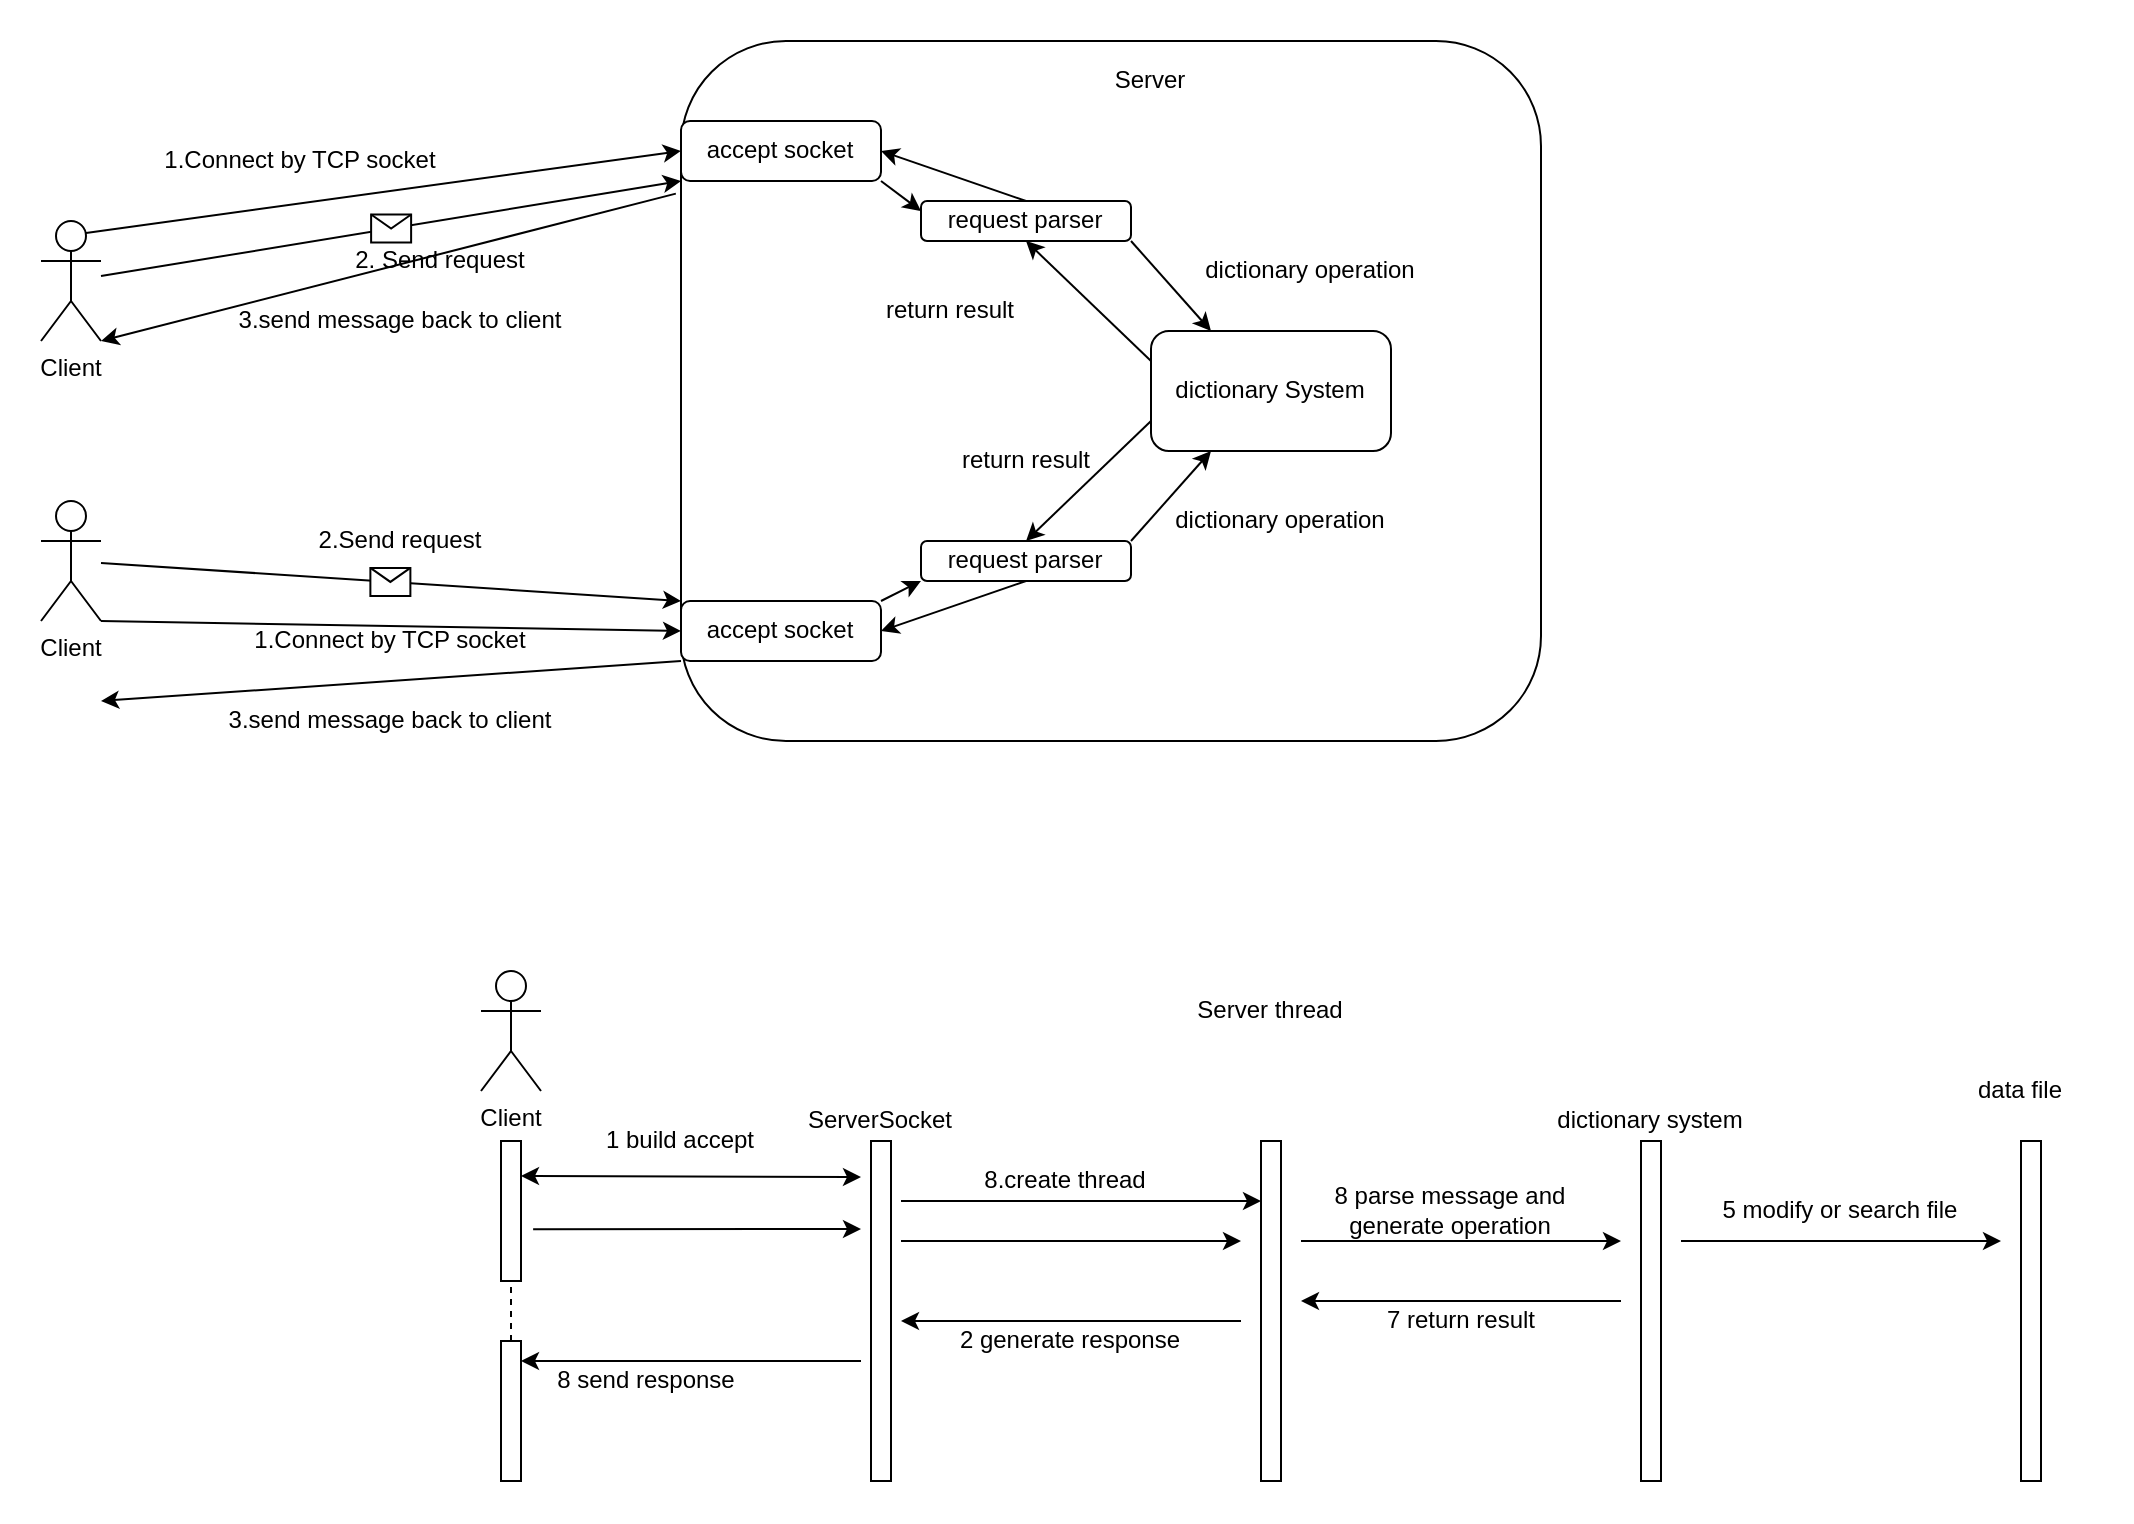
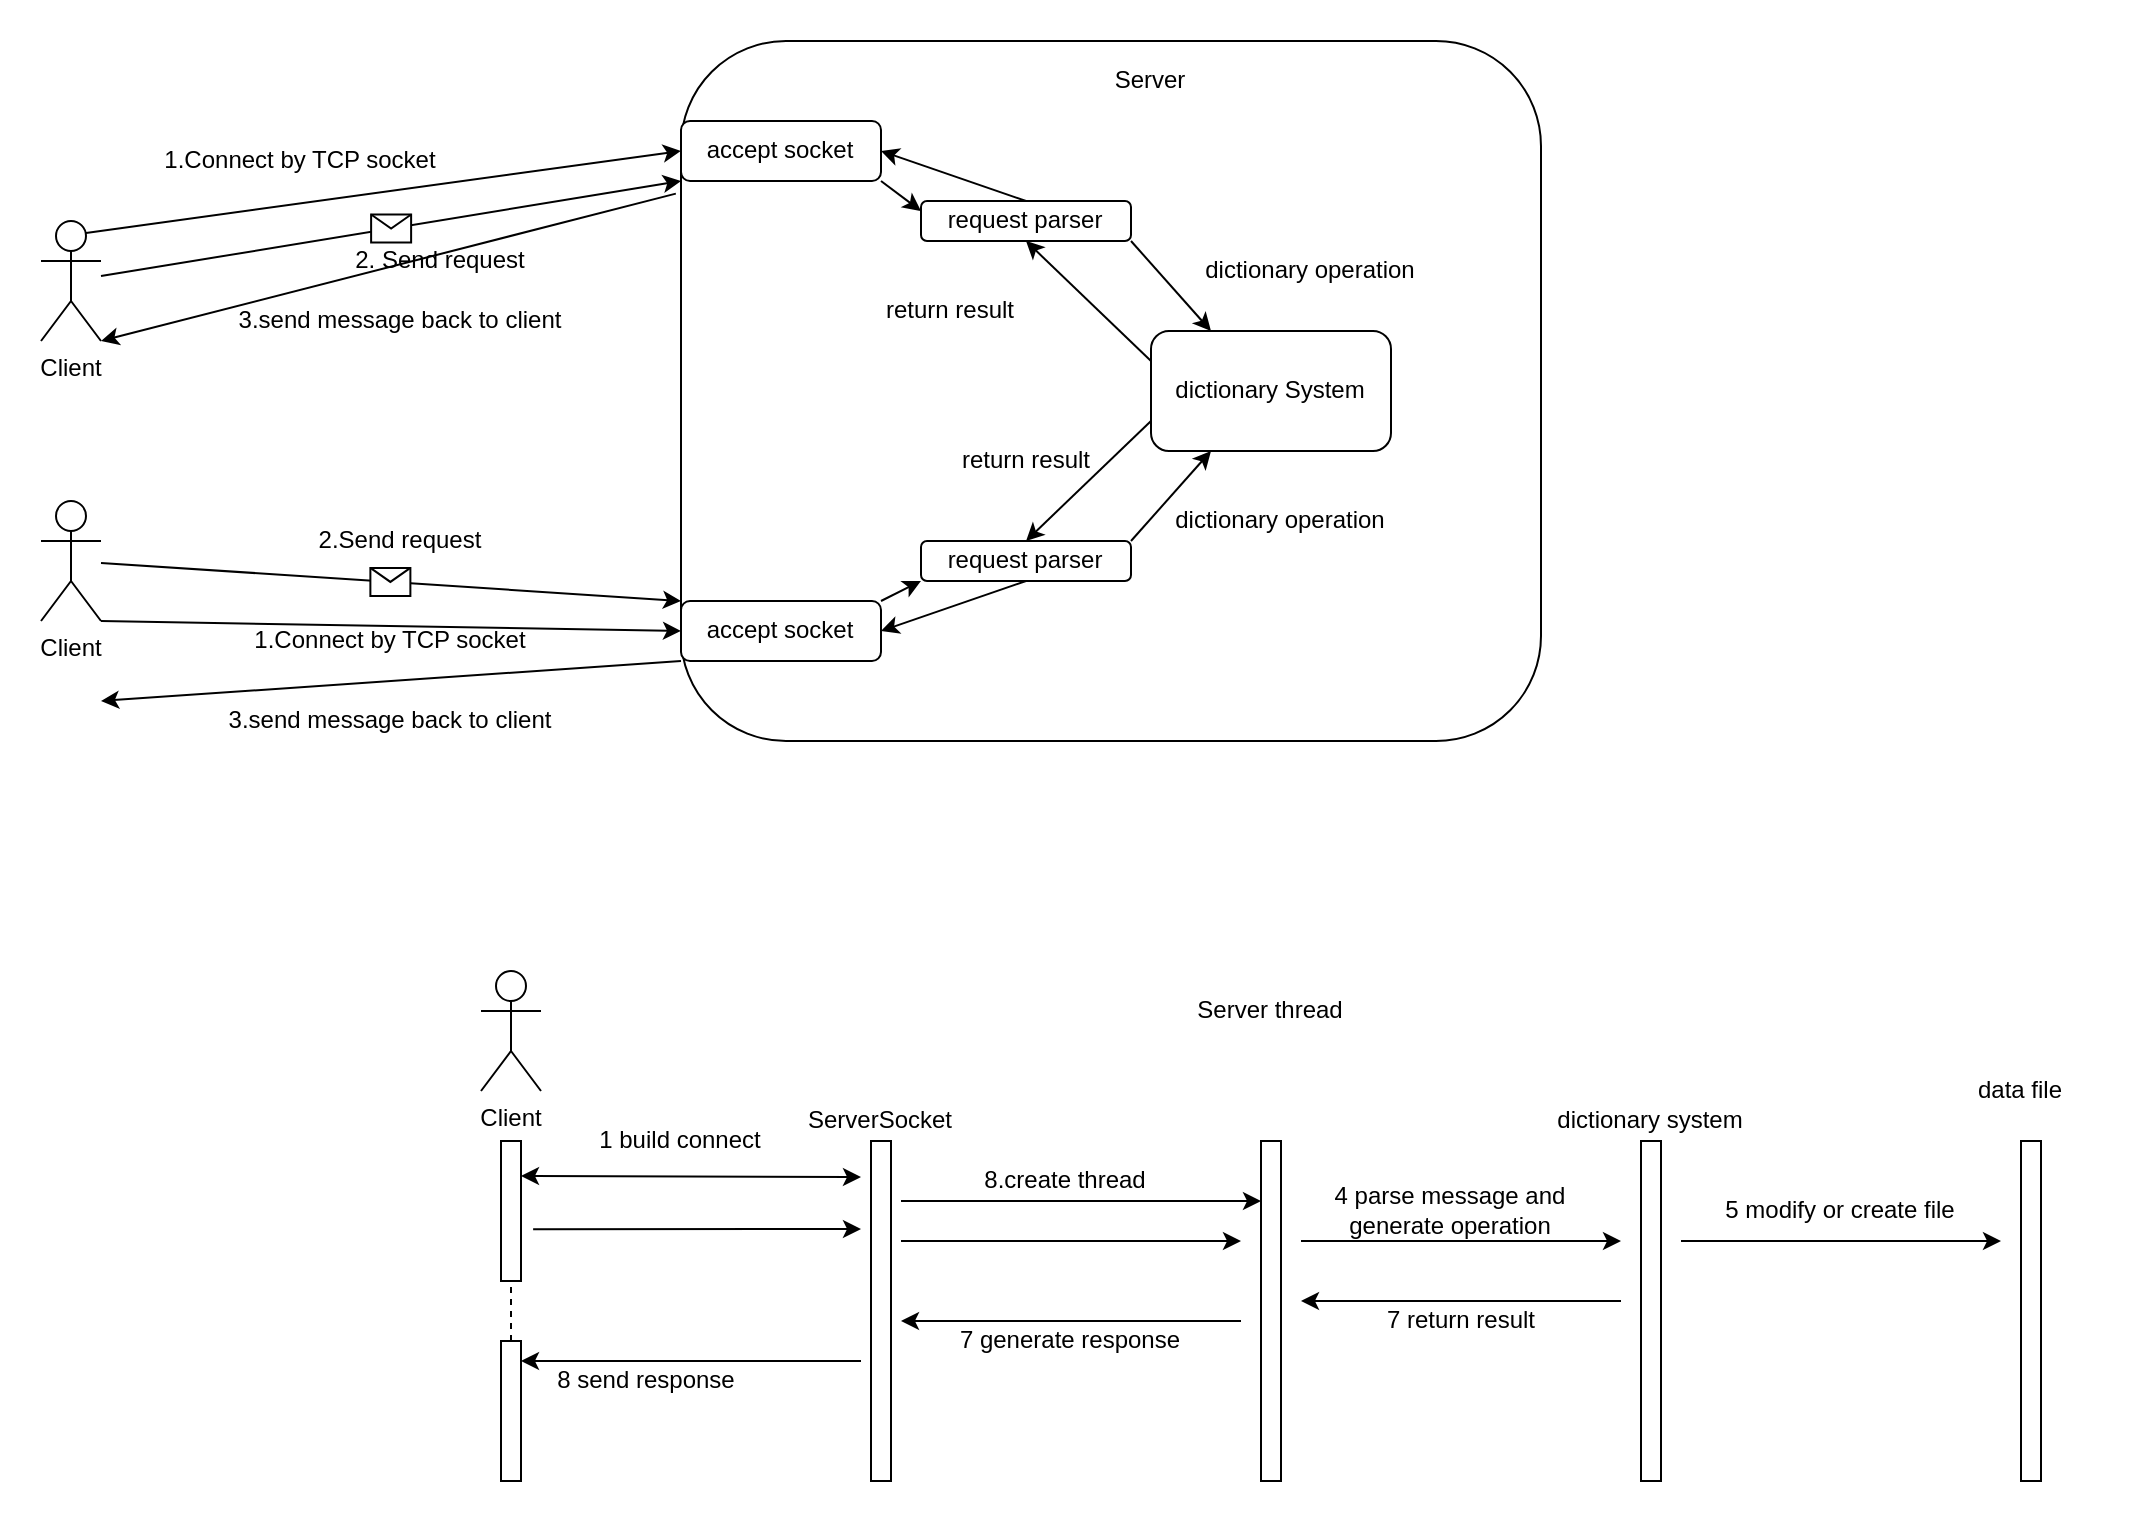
(681, 1141) -> (681, 1141)
(1451, 1211) -> (1451, 1211)
(1841, 1211) -> (1841, 1211)
(1071, 1341) -> (1071, 1341)
